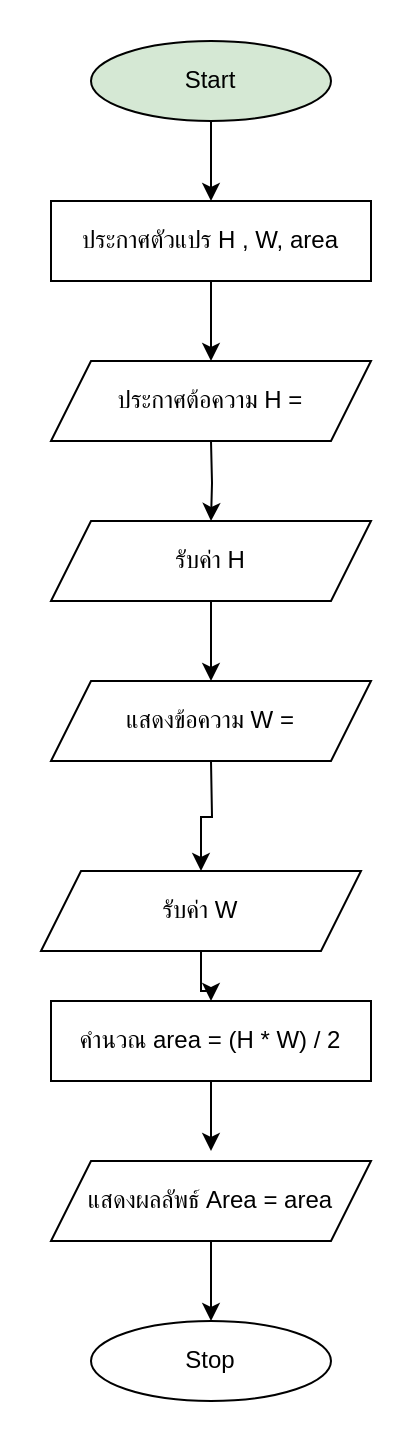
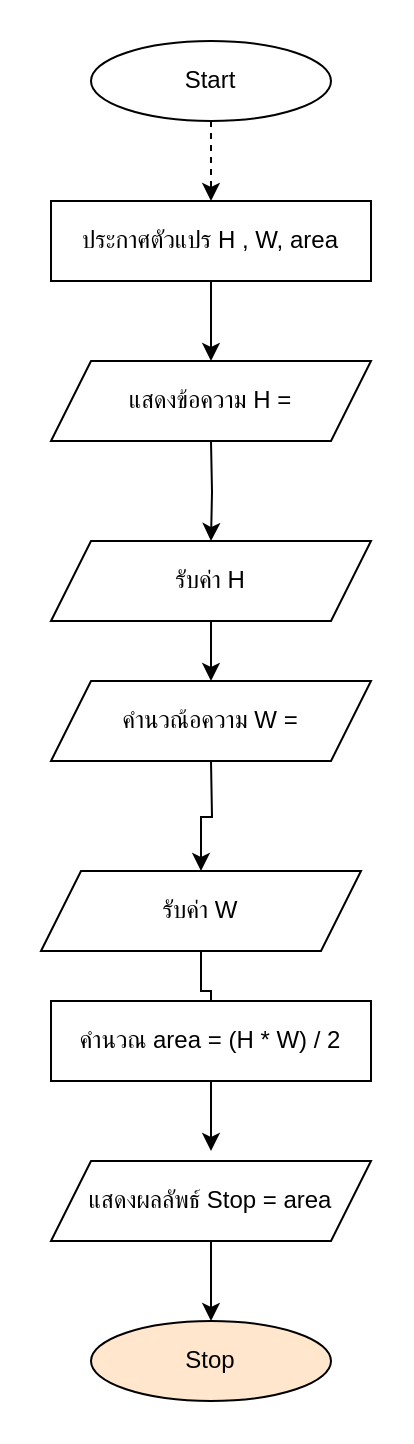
(211, 81) -> (211, 81)
(211, 153) -> (211, 153)
(211, 401) -> (211, 401)
(211, 561) -> (211, 581)
(211, 721) -> (211, 721)
(203, 991) -> (205, 991)
(211, 1201) -> (211, 1201)
(211, 1361) -> (211, 1361)
